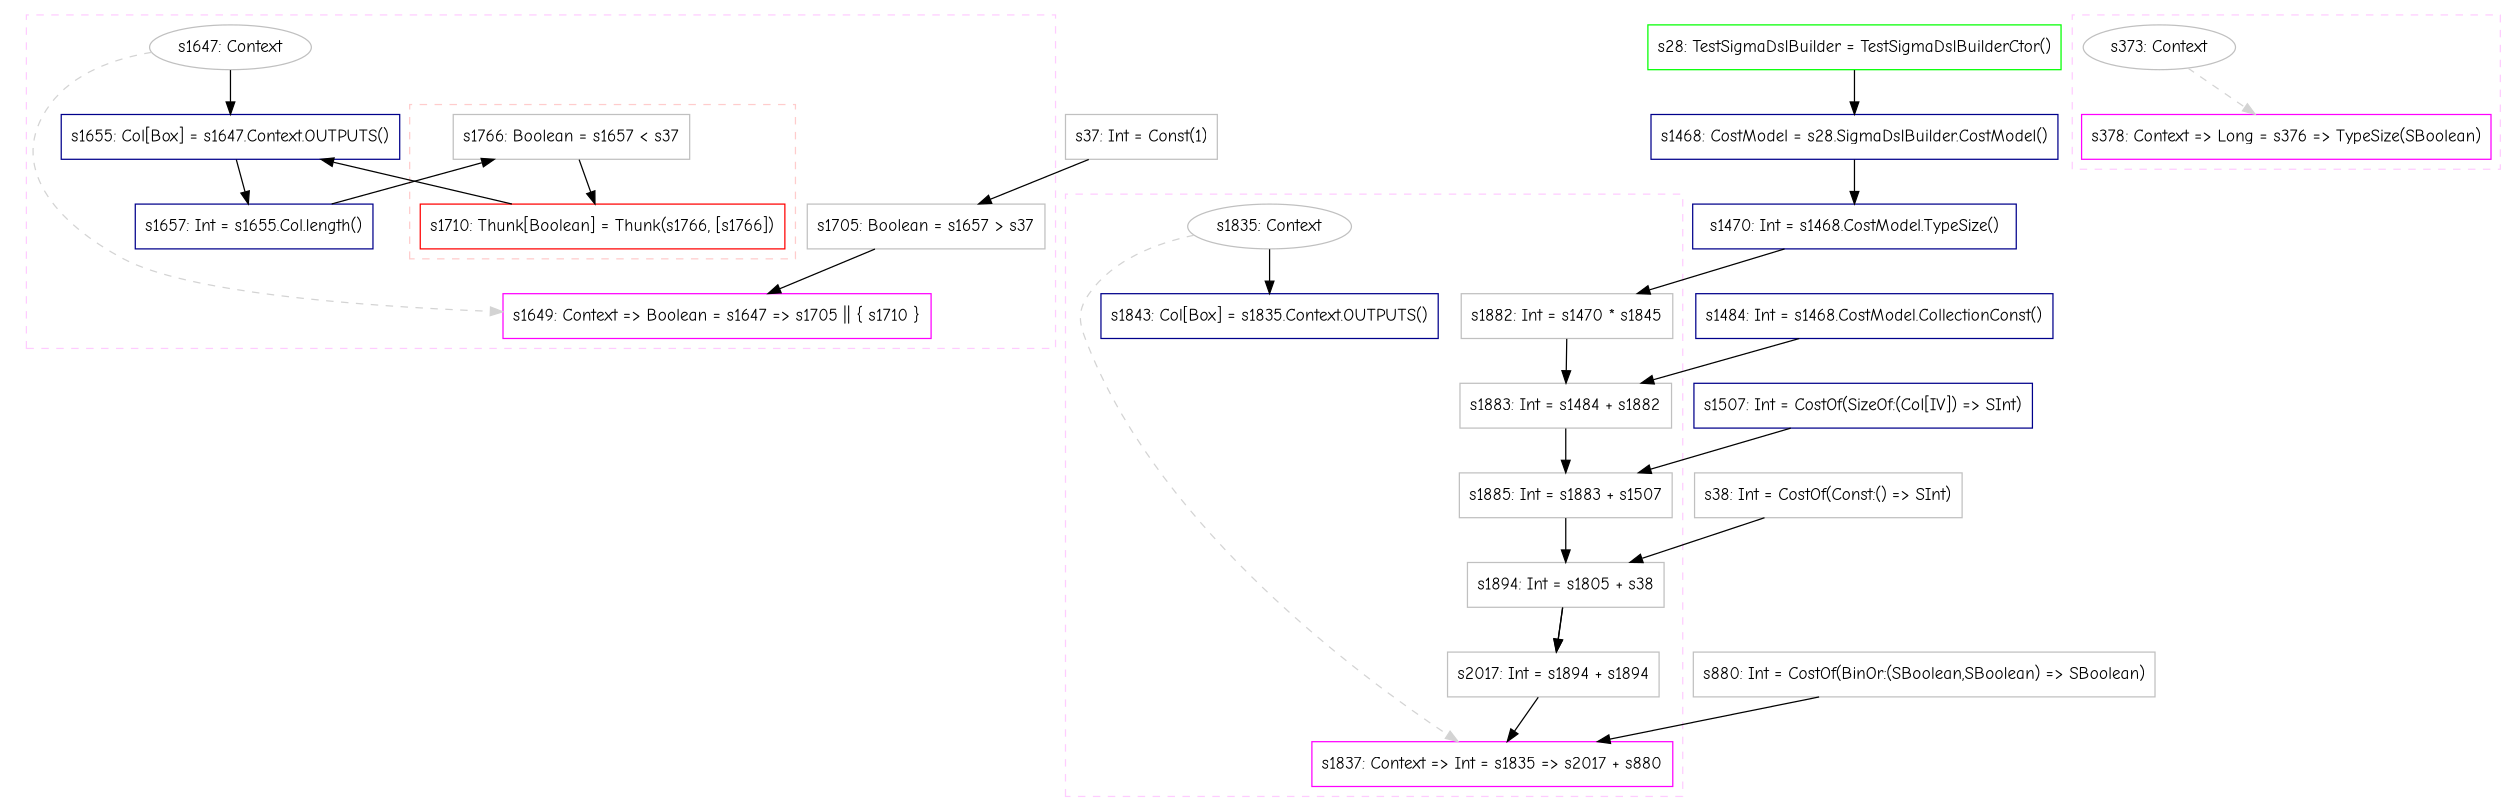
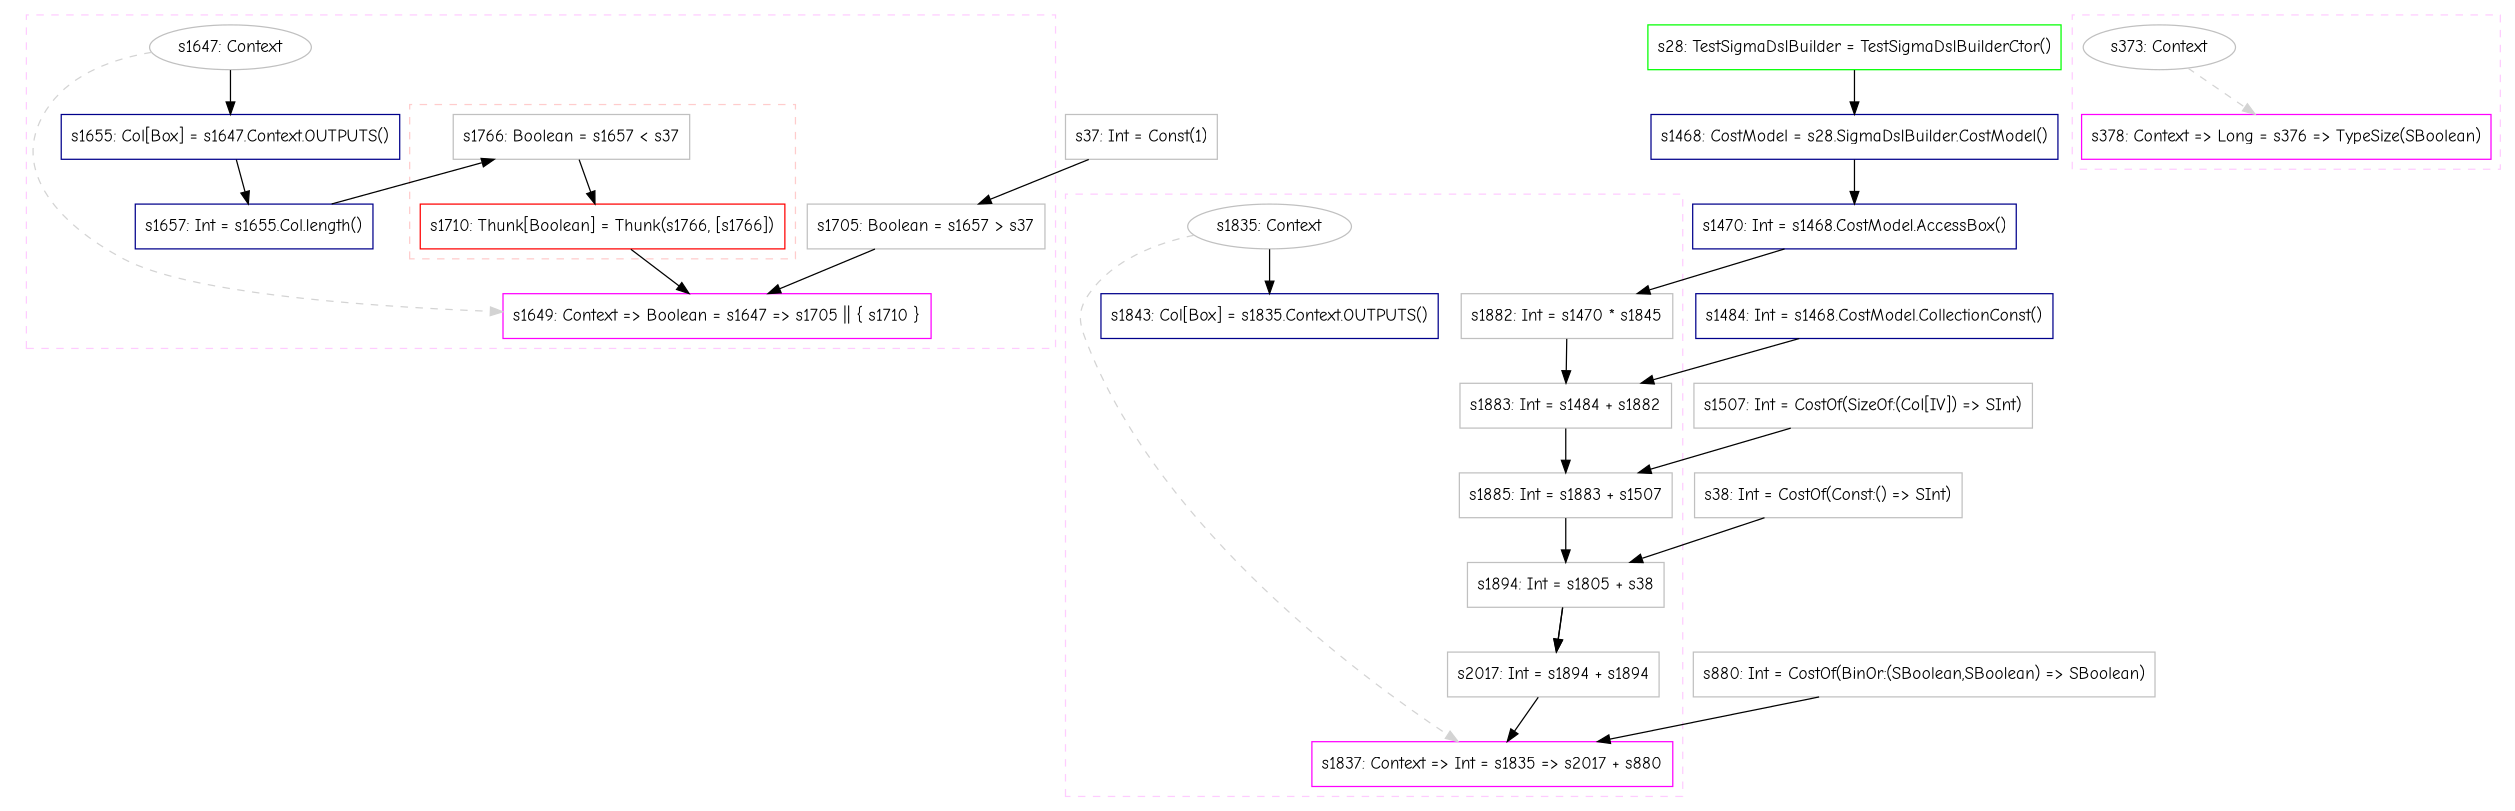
(432, 185) -> (655, 268)
(1854, 226) -> (1854, 226)
(1863, 406) -> (1863, 406)
